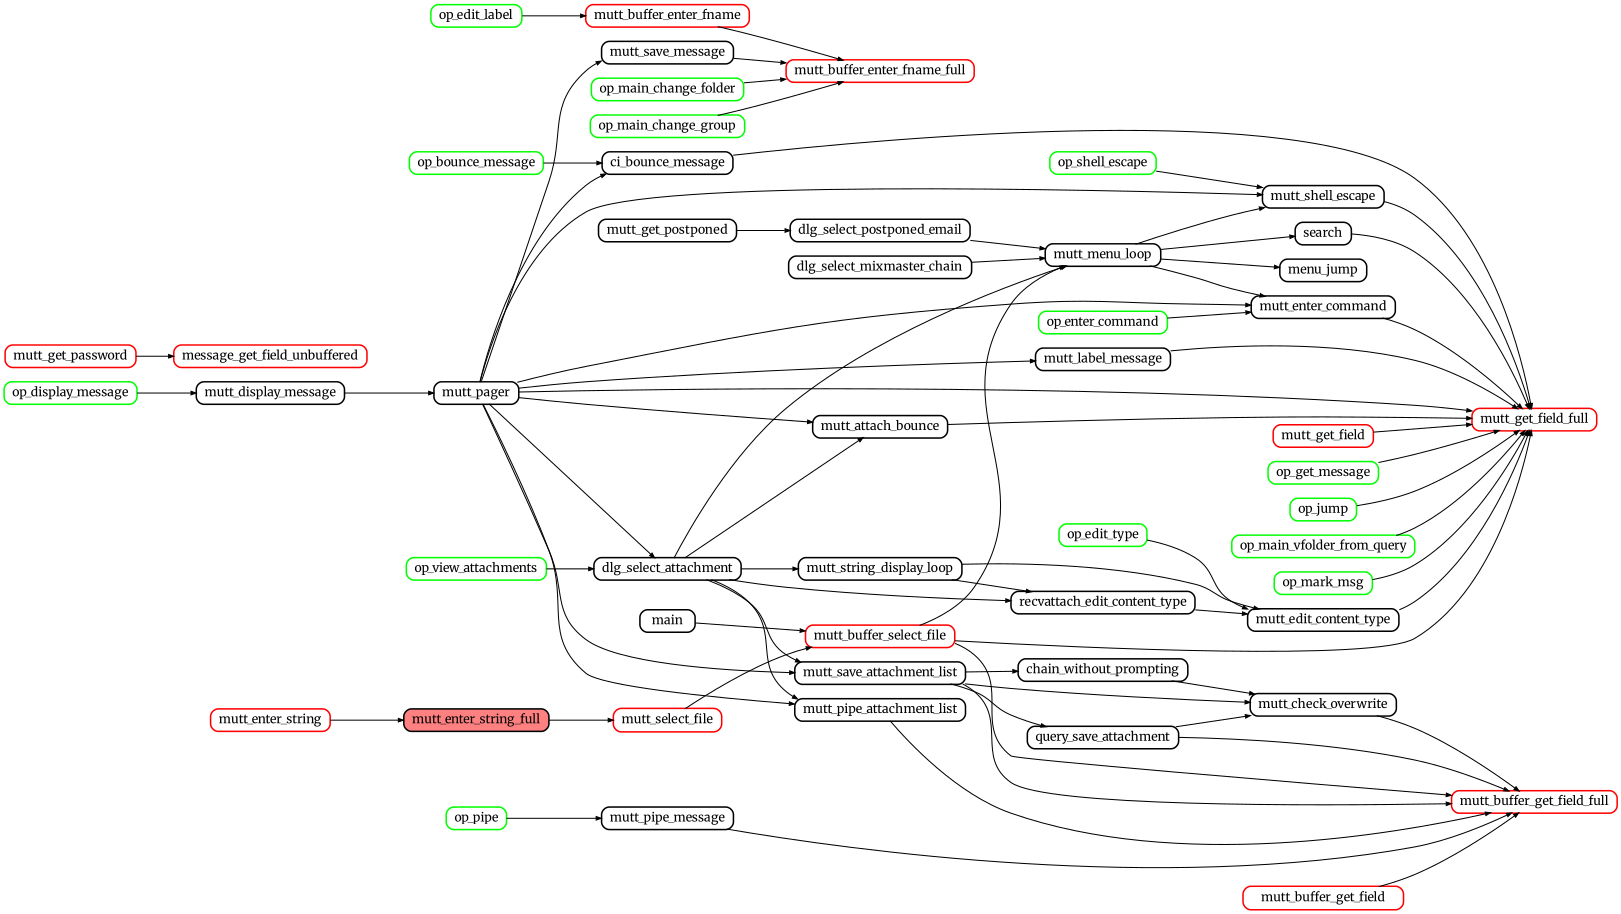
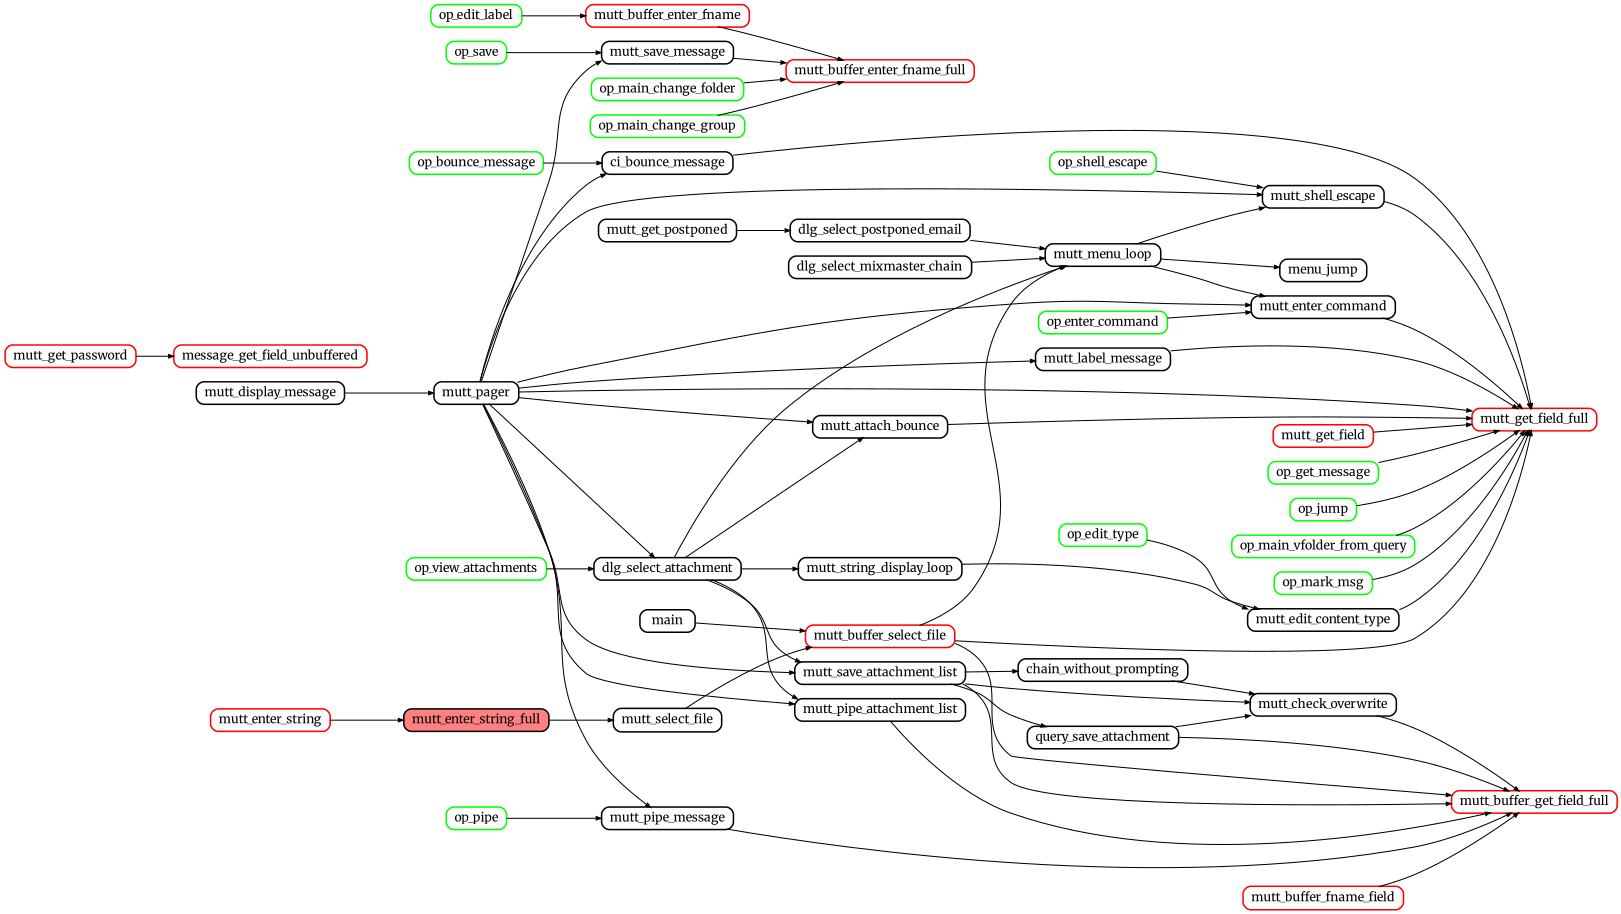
none -> (476, 53)
(1323, 234) -> none
(71, 393) -> none
(1103, 603) -> none
none -> (562, 655)
(668, 720) -> (668, 720)
(1323, 898) -> (1323, 898)
